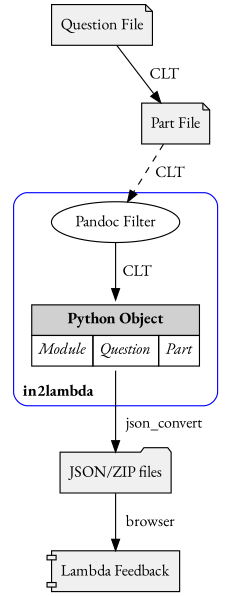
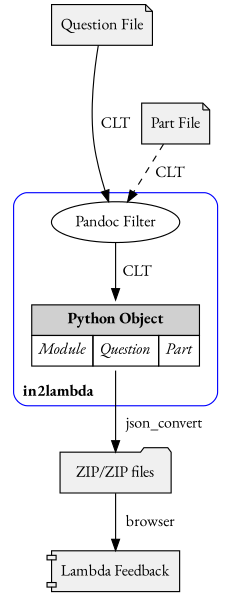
(135, 70) -> (92, 119)
(116, 473) -> (116, 473)
